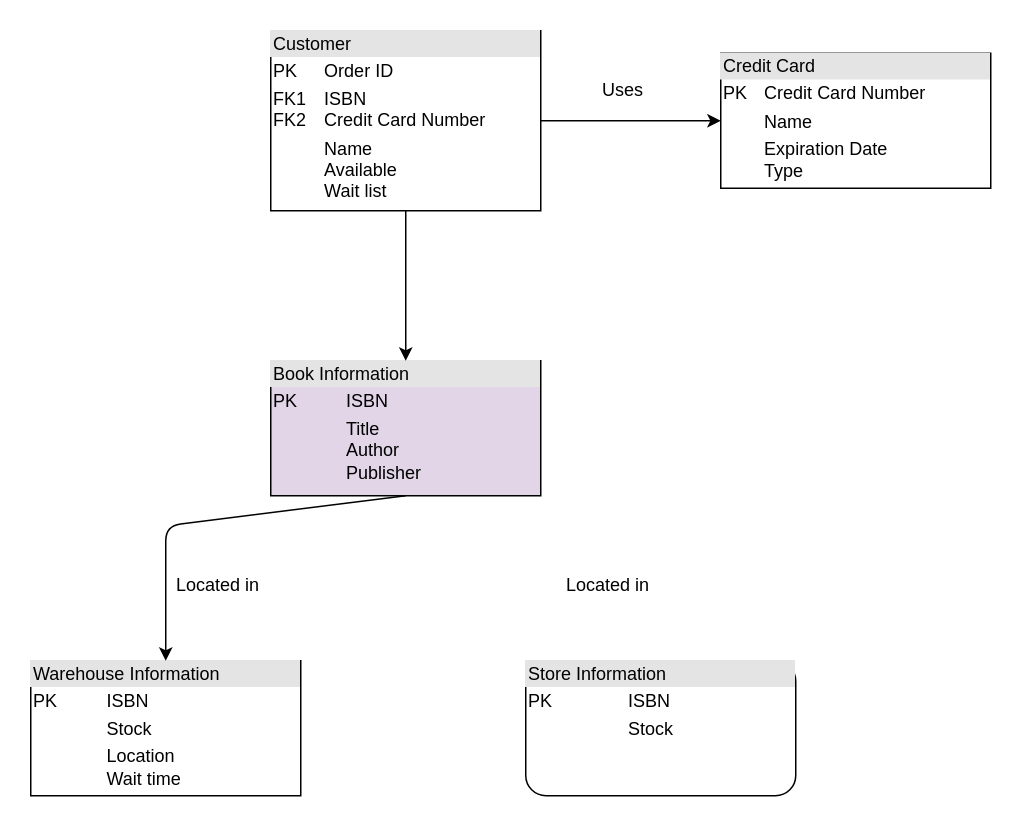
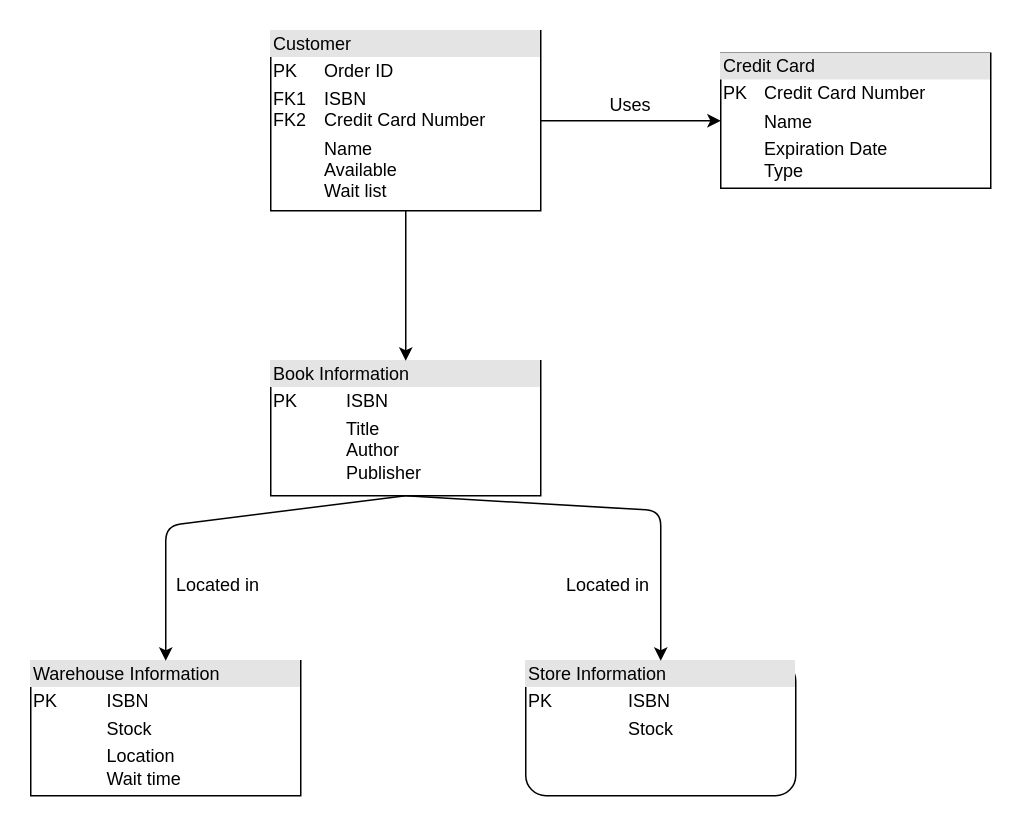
(623, 91) -> (631, 106)
(406, 428) -> (406, 428)
none -> (605, 507)
